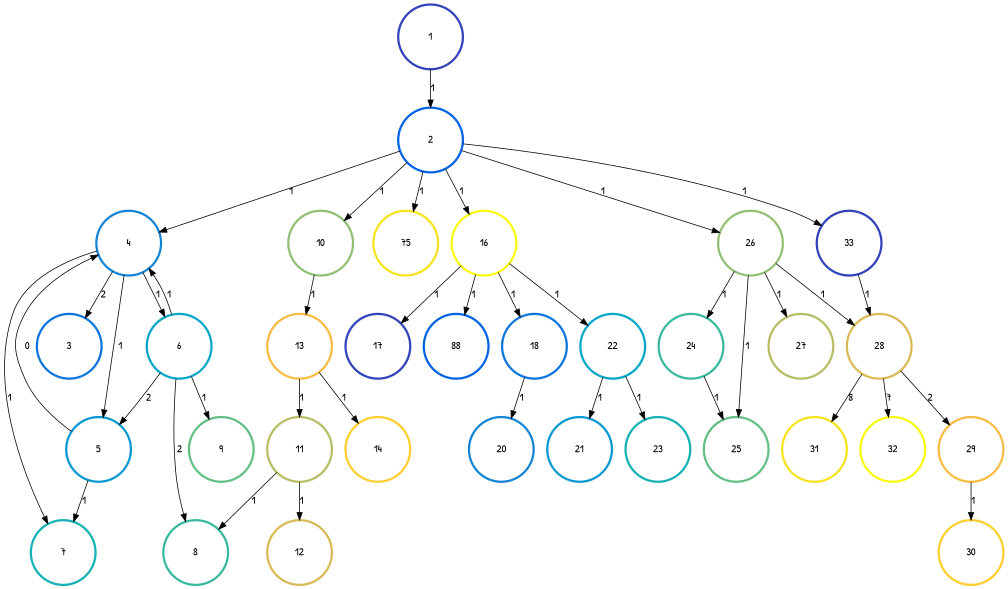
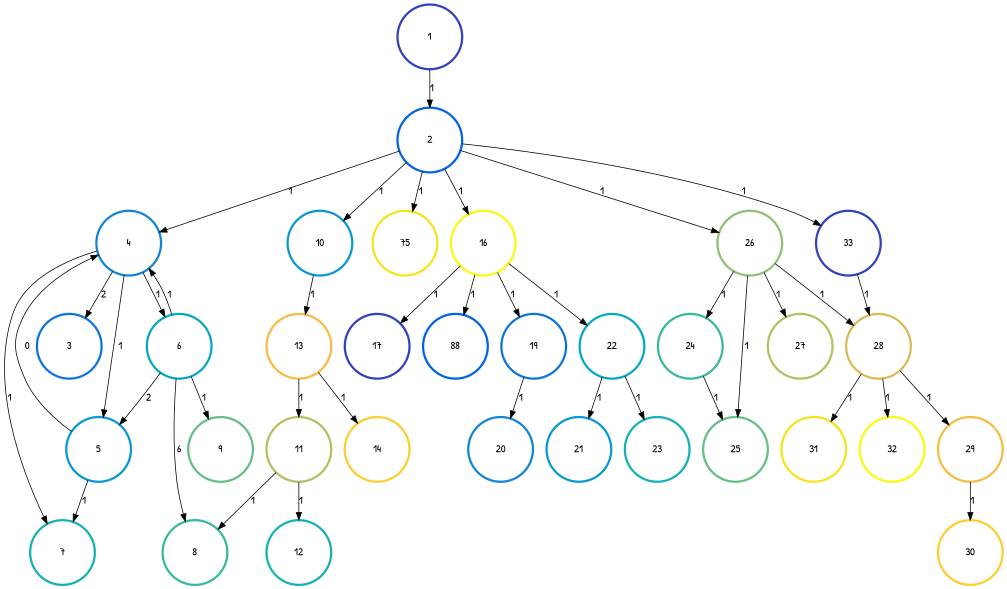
(321, 243) -> (320, 243)
(534, 346) -> (534, 346)
(851, 398) -> (850, 398)
(889, 398) -> (888, 398)
(930, 398) -> (929, 398)
(180, 449) -> (179, 449)
(300, 553) -> (299, 553)
